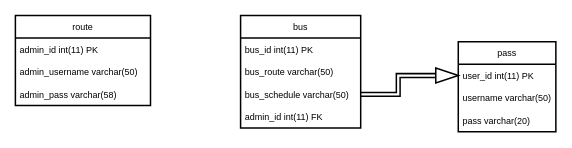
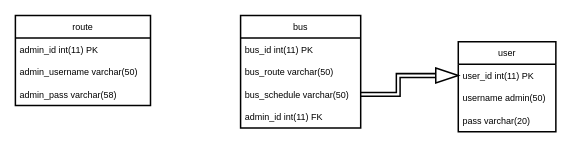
(506, 53) -> (506, 53)
(511, 98) -> (505, 98)
